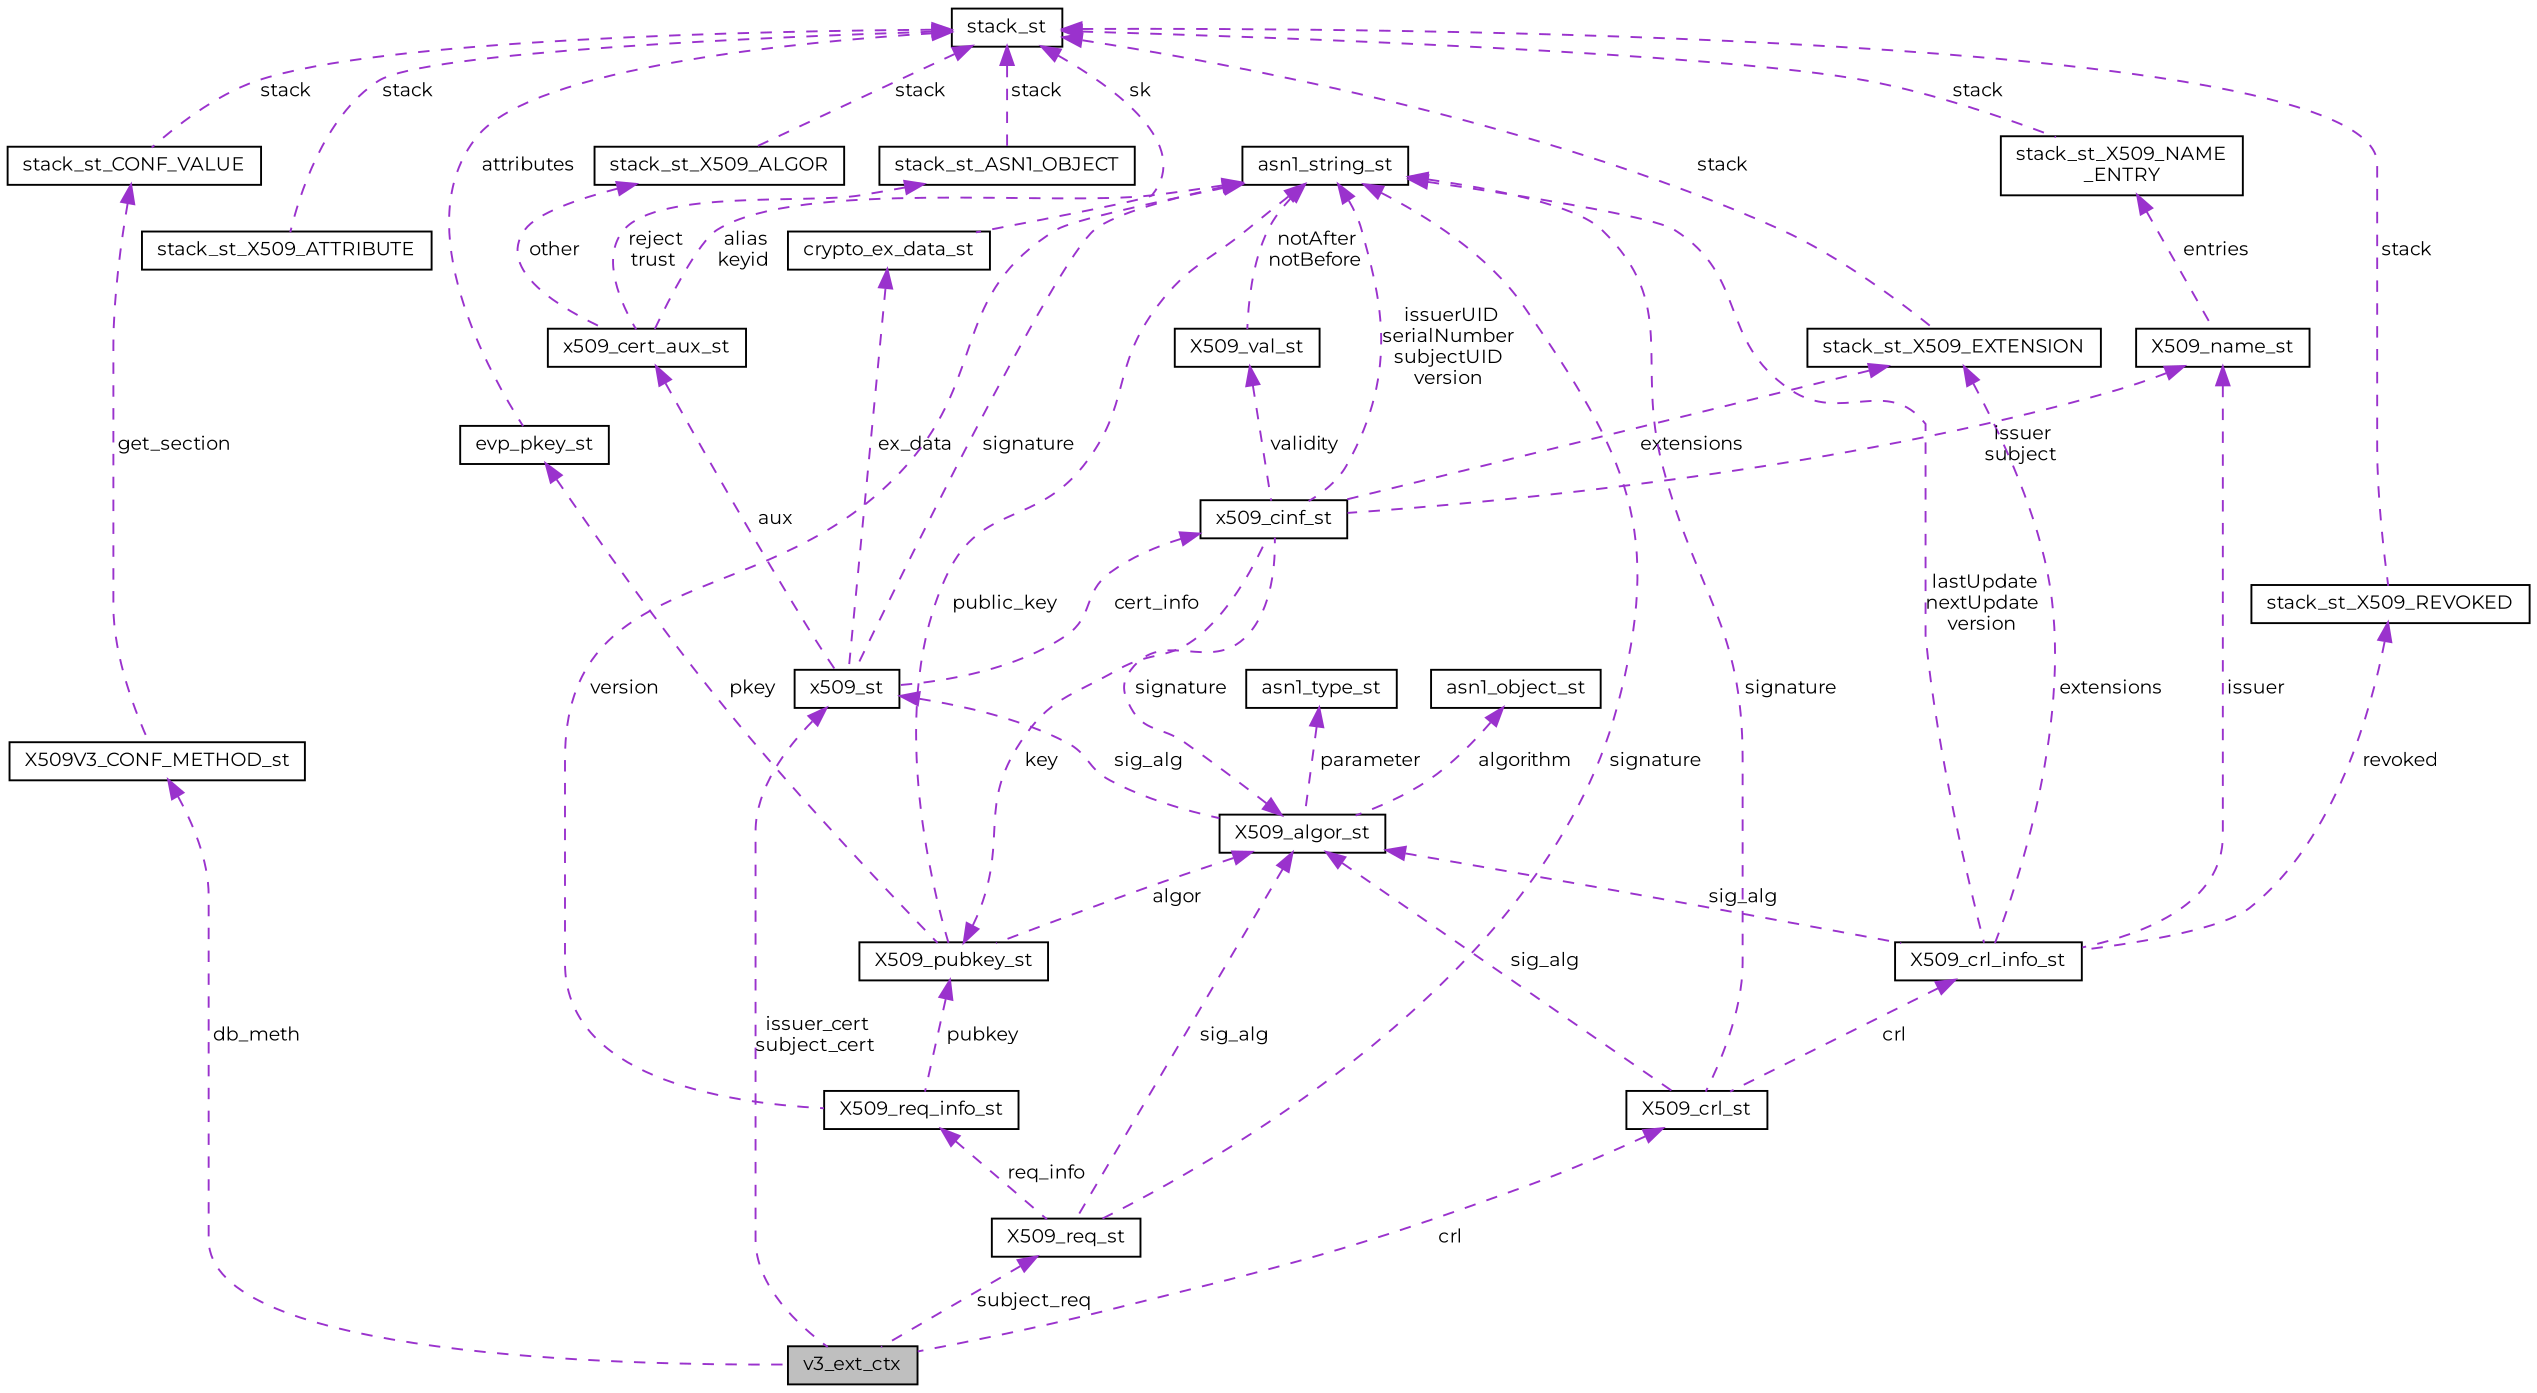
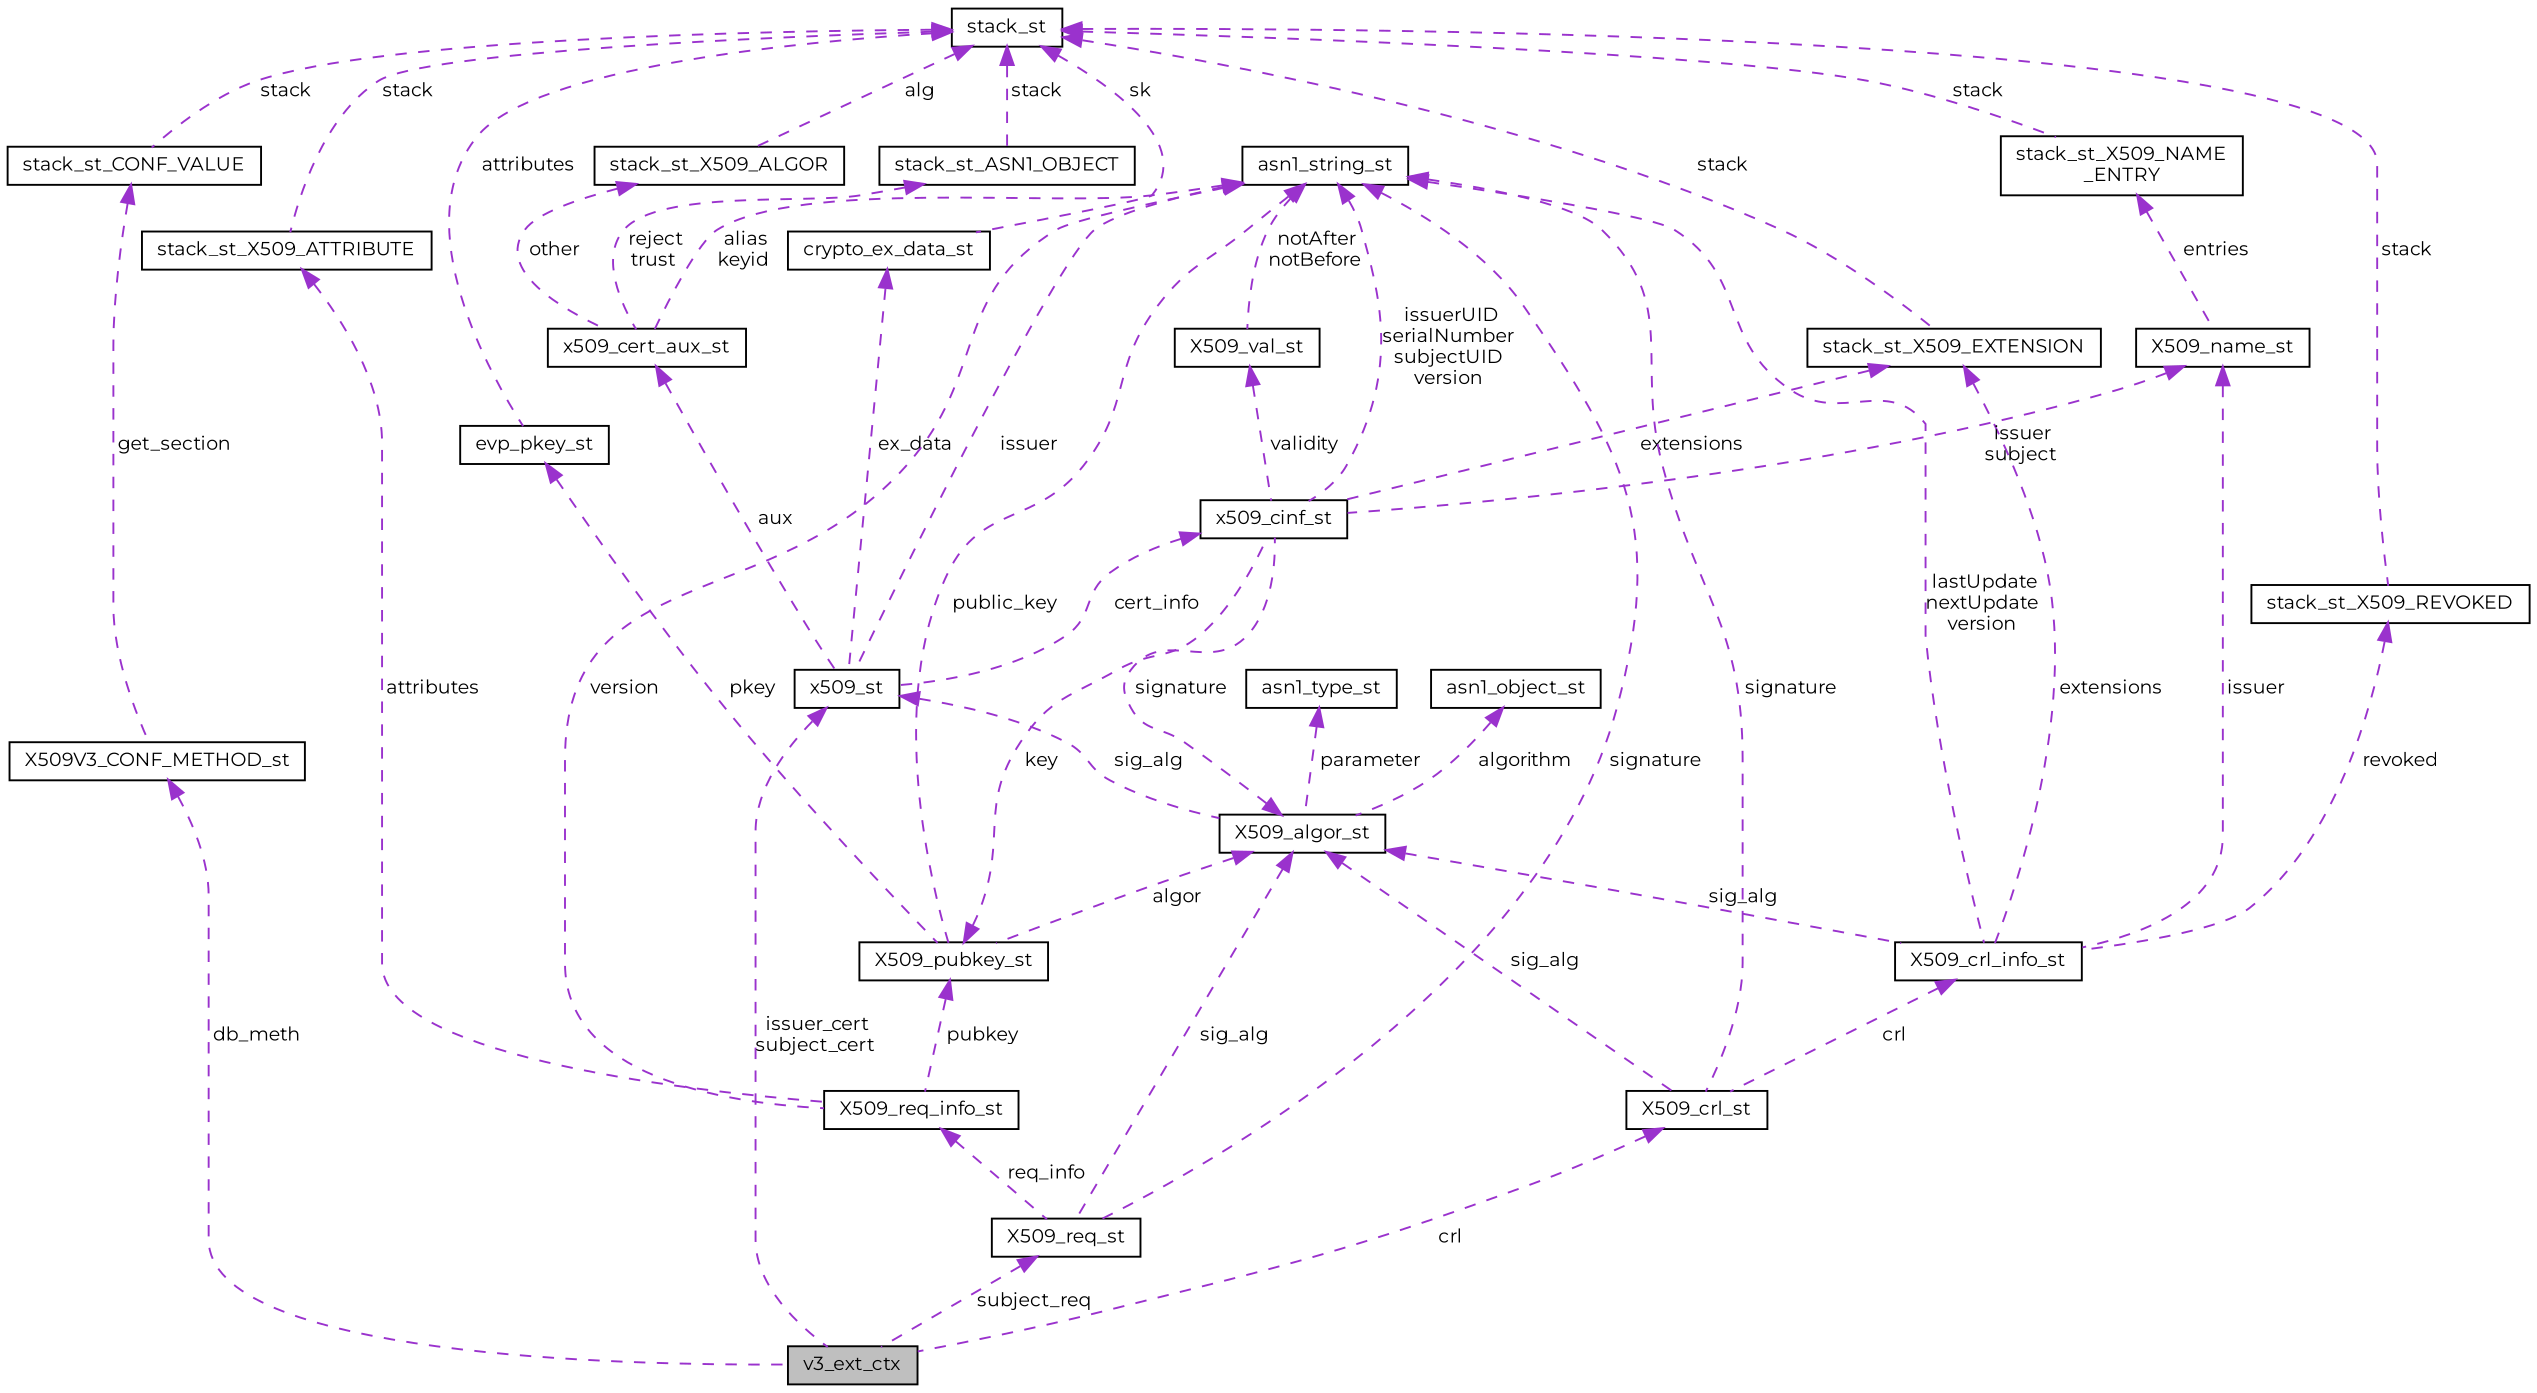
(918, 91) -> (918, 91)
(1027, 445) -> (1027, 445)
none -> (382, 856)
